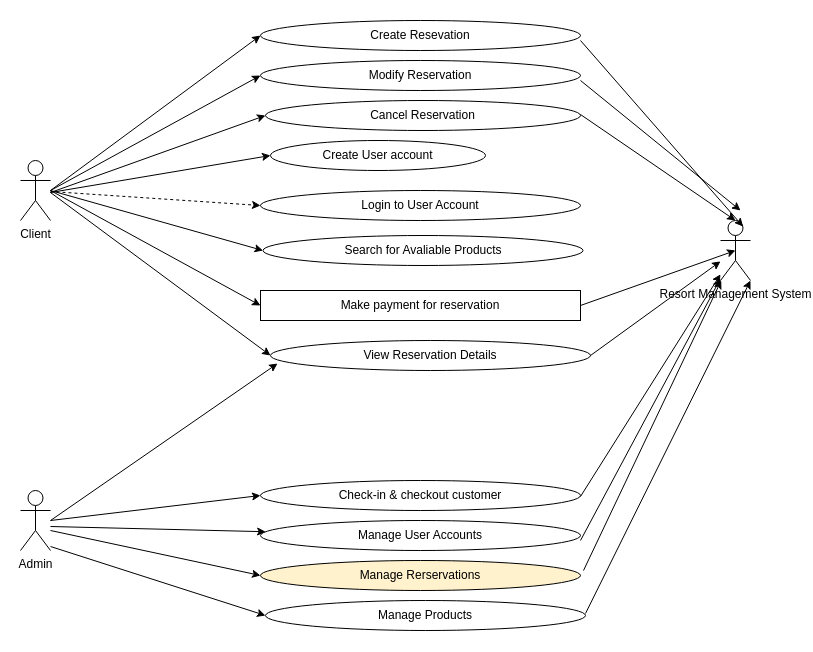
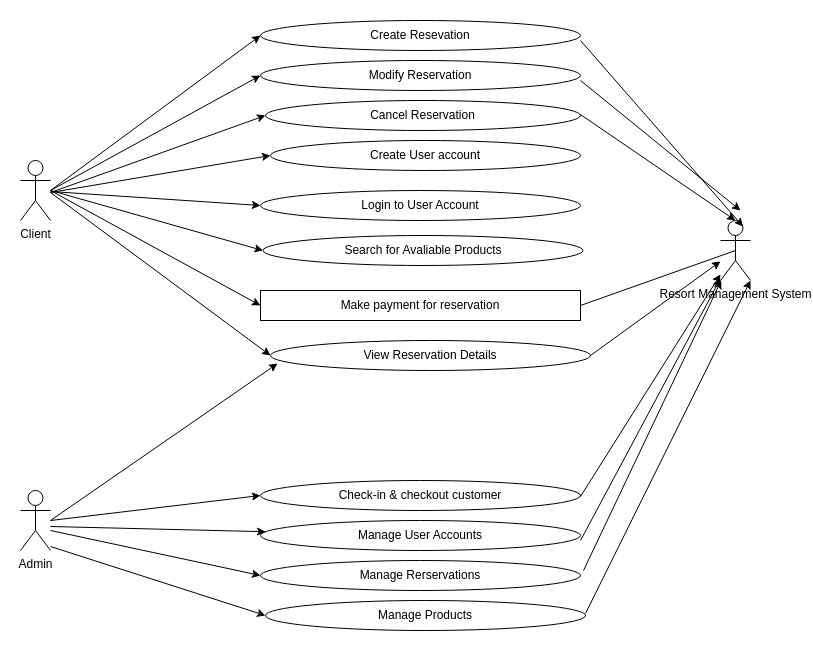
(378, 156) -> (426, 156)
(158, 199) -> (158, 199)
(728, 253) -> (730, 253)
(421, 576) -> (421, 576)
